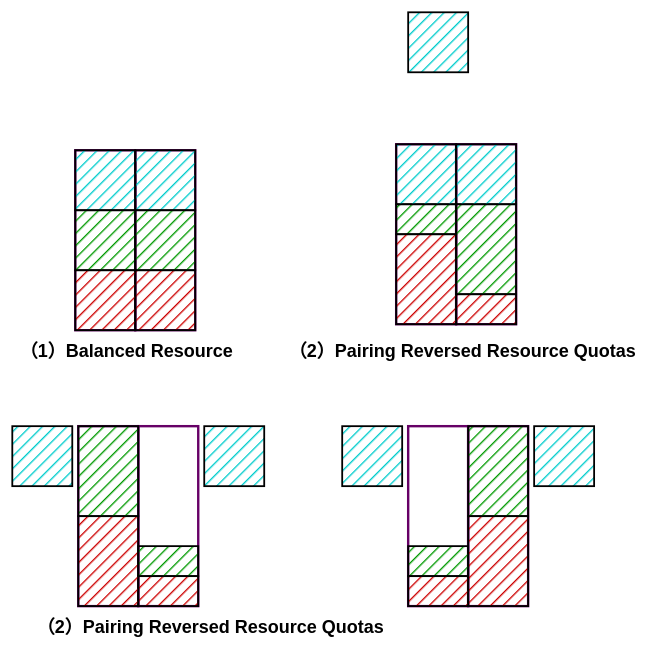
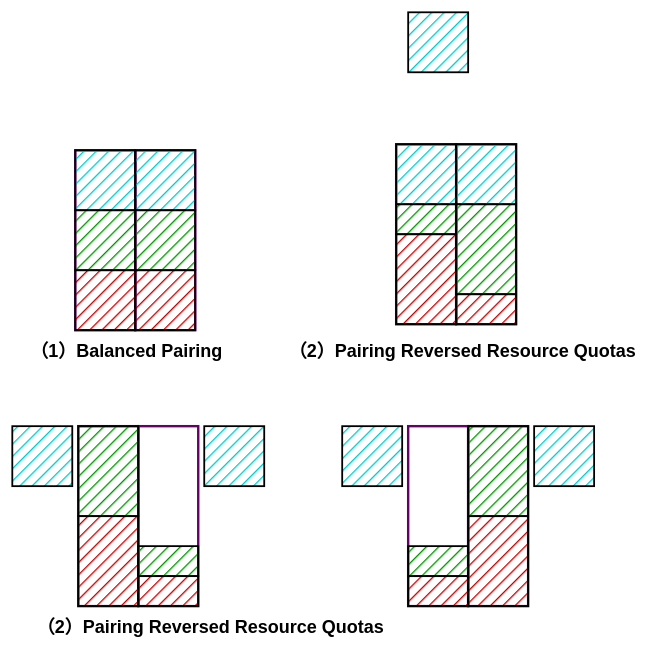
(127, 351) -> (127, 351)
